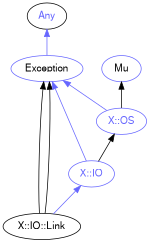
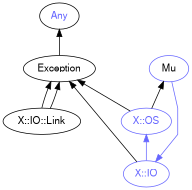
(47, 46) -> (59, 46)
(47, 69) -> (59, 69)
(88, 98) -> (107, 97)
(71, 125) -> (105, 124)
(105, 151) -> (146, 151)
(64, 202) -> (178, 122)
